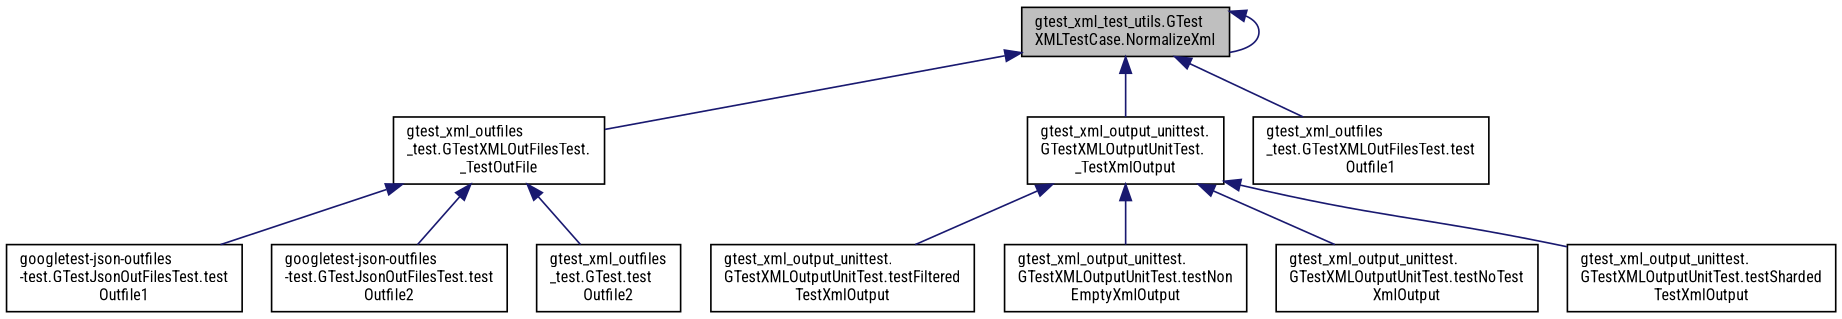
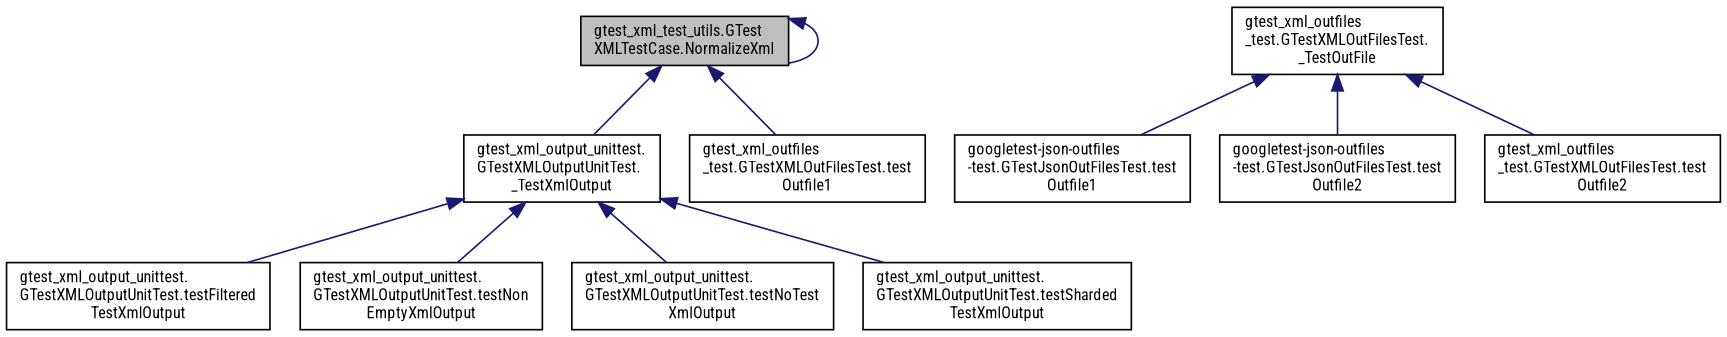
(805, 93) -> none
(609, 278) -> (1603, 169)
